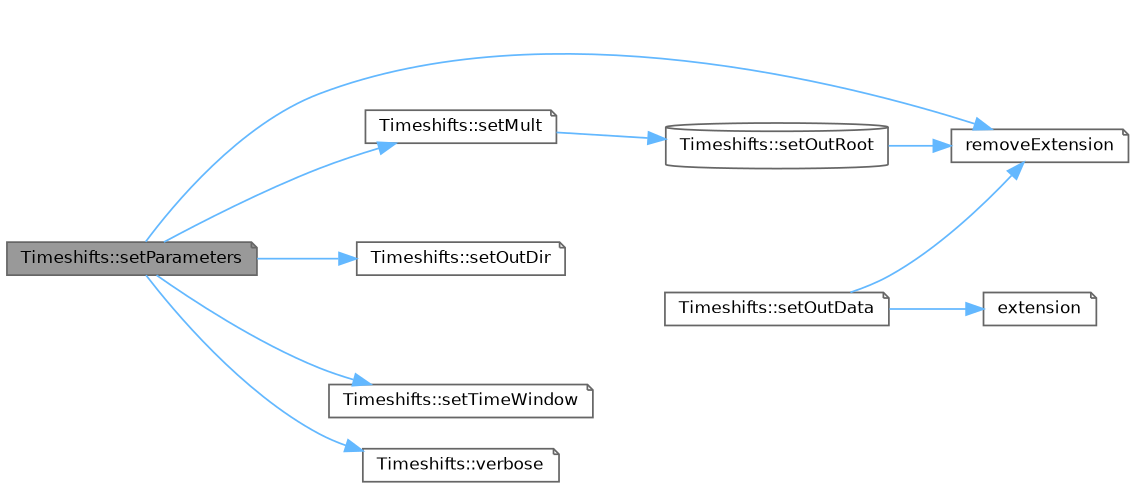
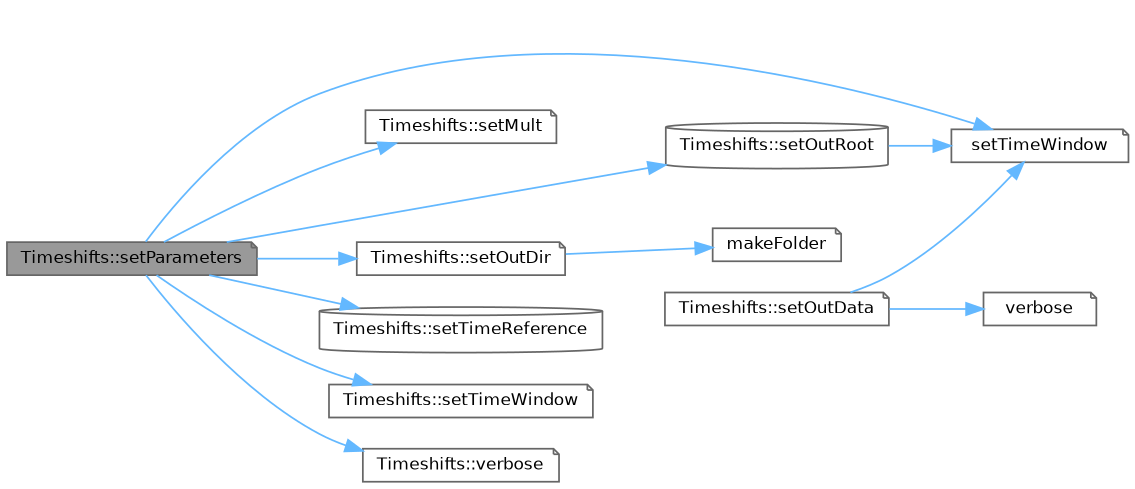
(602, 135) -> (438, 205)
(1040, 146) -> (1040, 146)
none -> (777, 245)
(1040, 309) -> (1040, 309)
none -> (461, 330)
